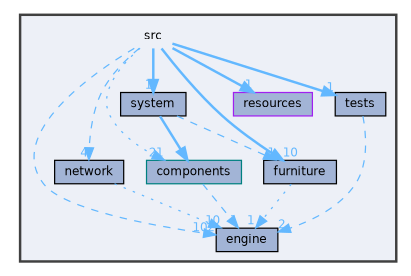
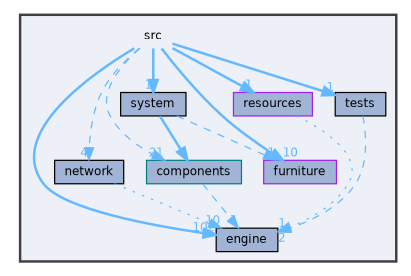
(107, 106) -> (107, 106)
(300, 172) -> (300, 172)
(41, 178) -> (41, 178)
(277, 201) -> (352, 174)
